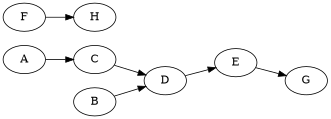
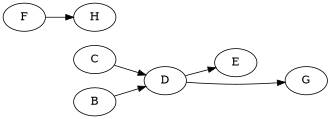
(24, 60) -> none
(267, 71) -> (232, 84)
